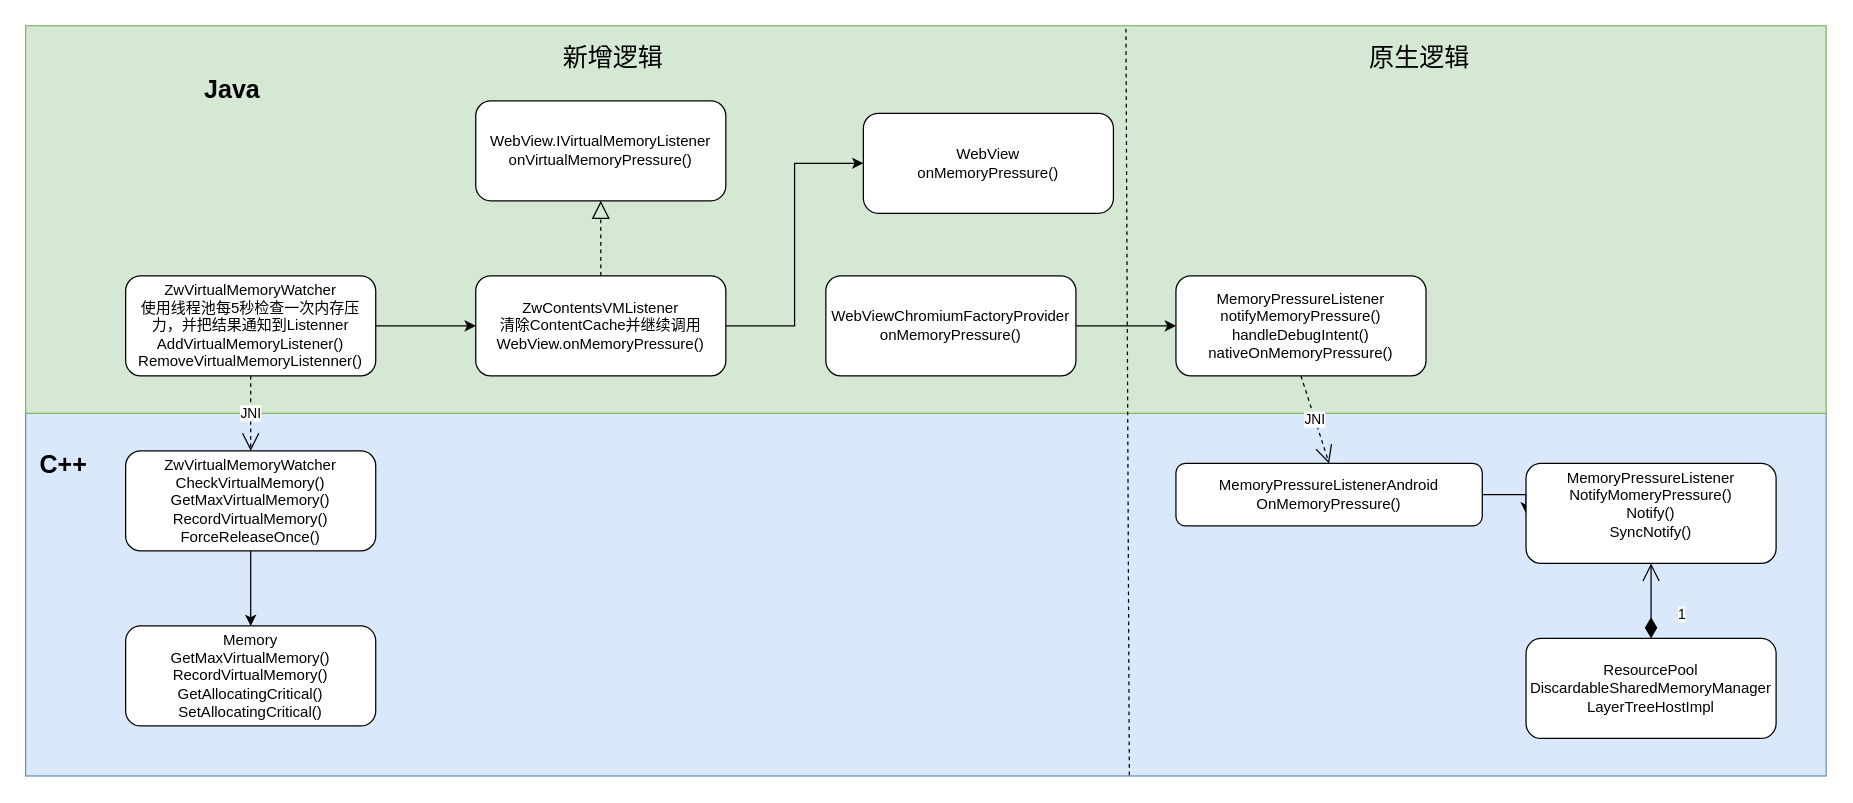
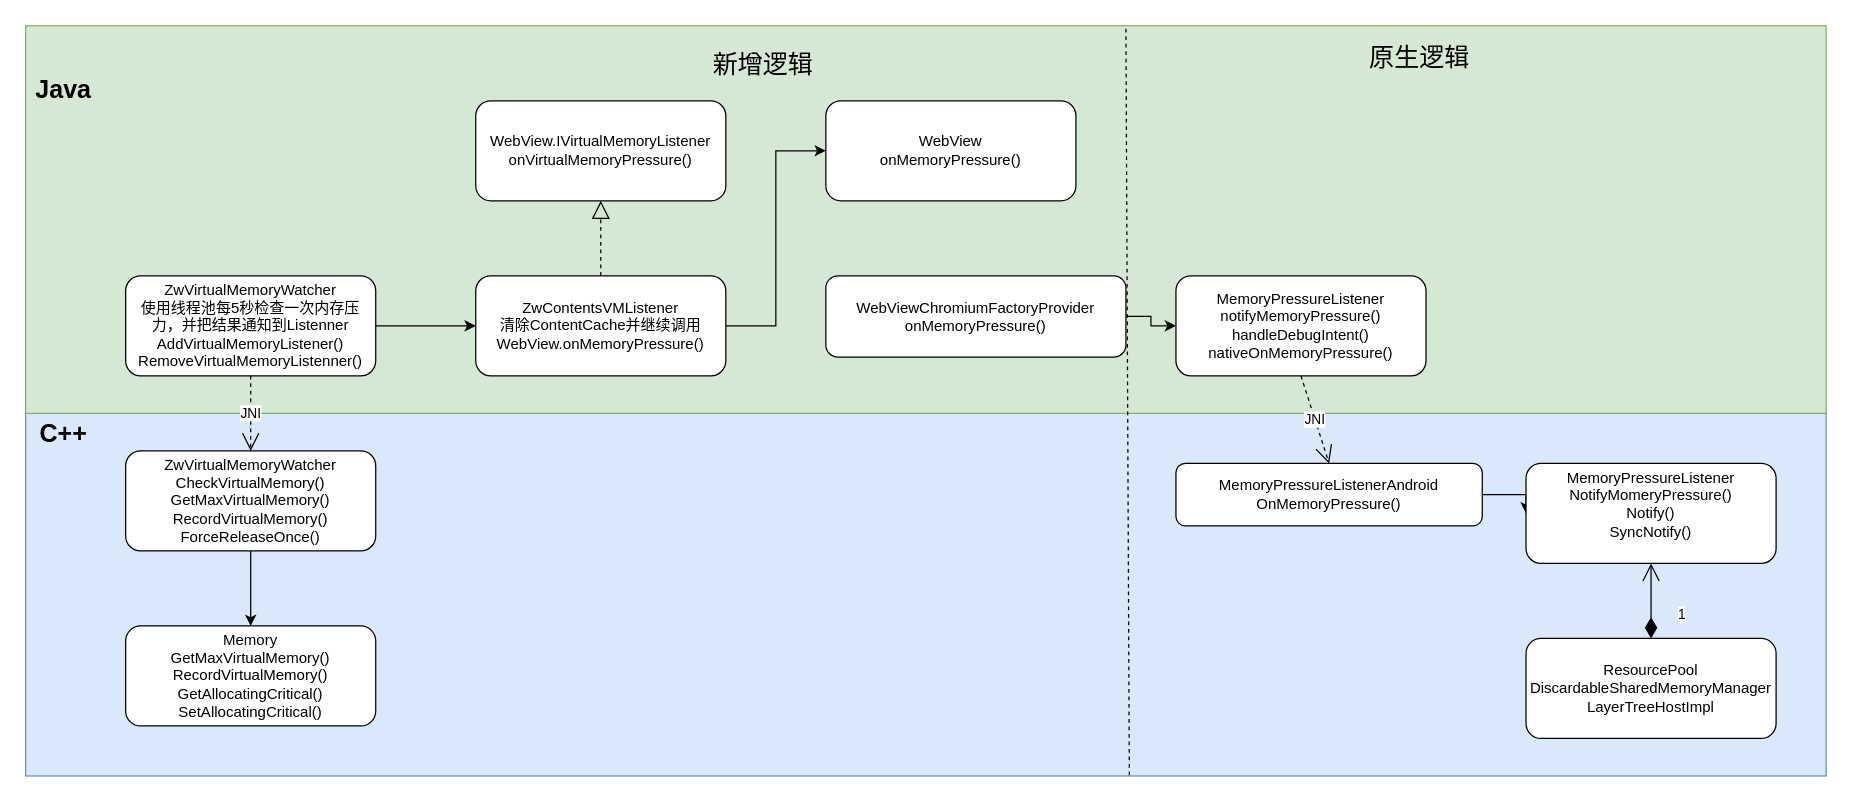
(613, 57) -> (763, 63)
(232, 88) -> (63, 88)
(988, 163) -> (951, 151)
(951, 326) -> (976, 316)
(63, 463) -> (63, 432)
